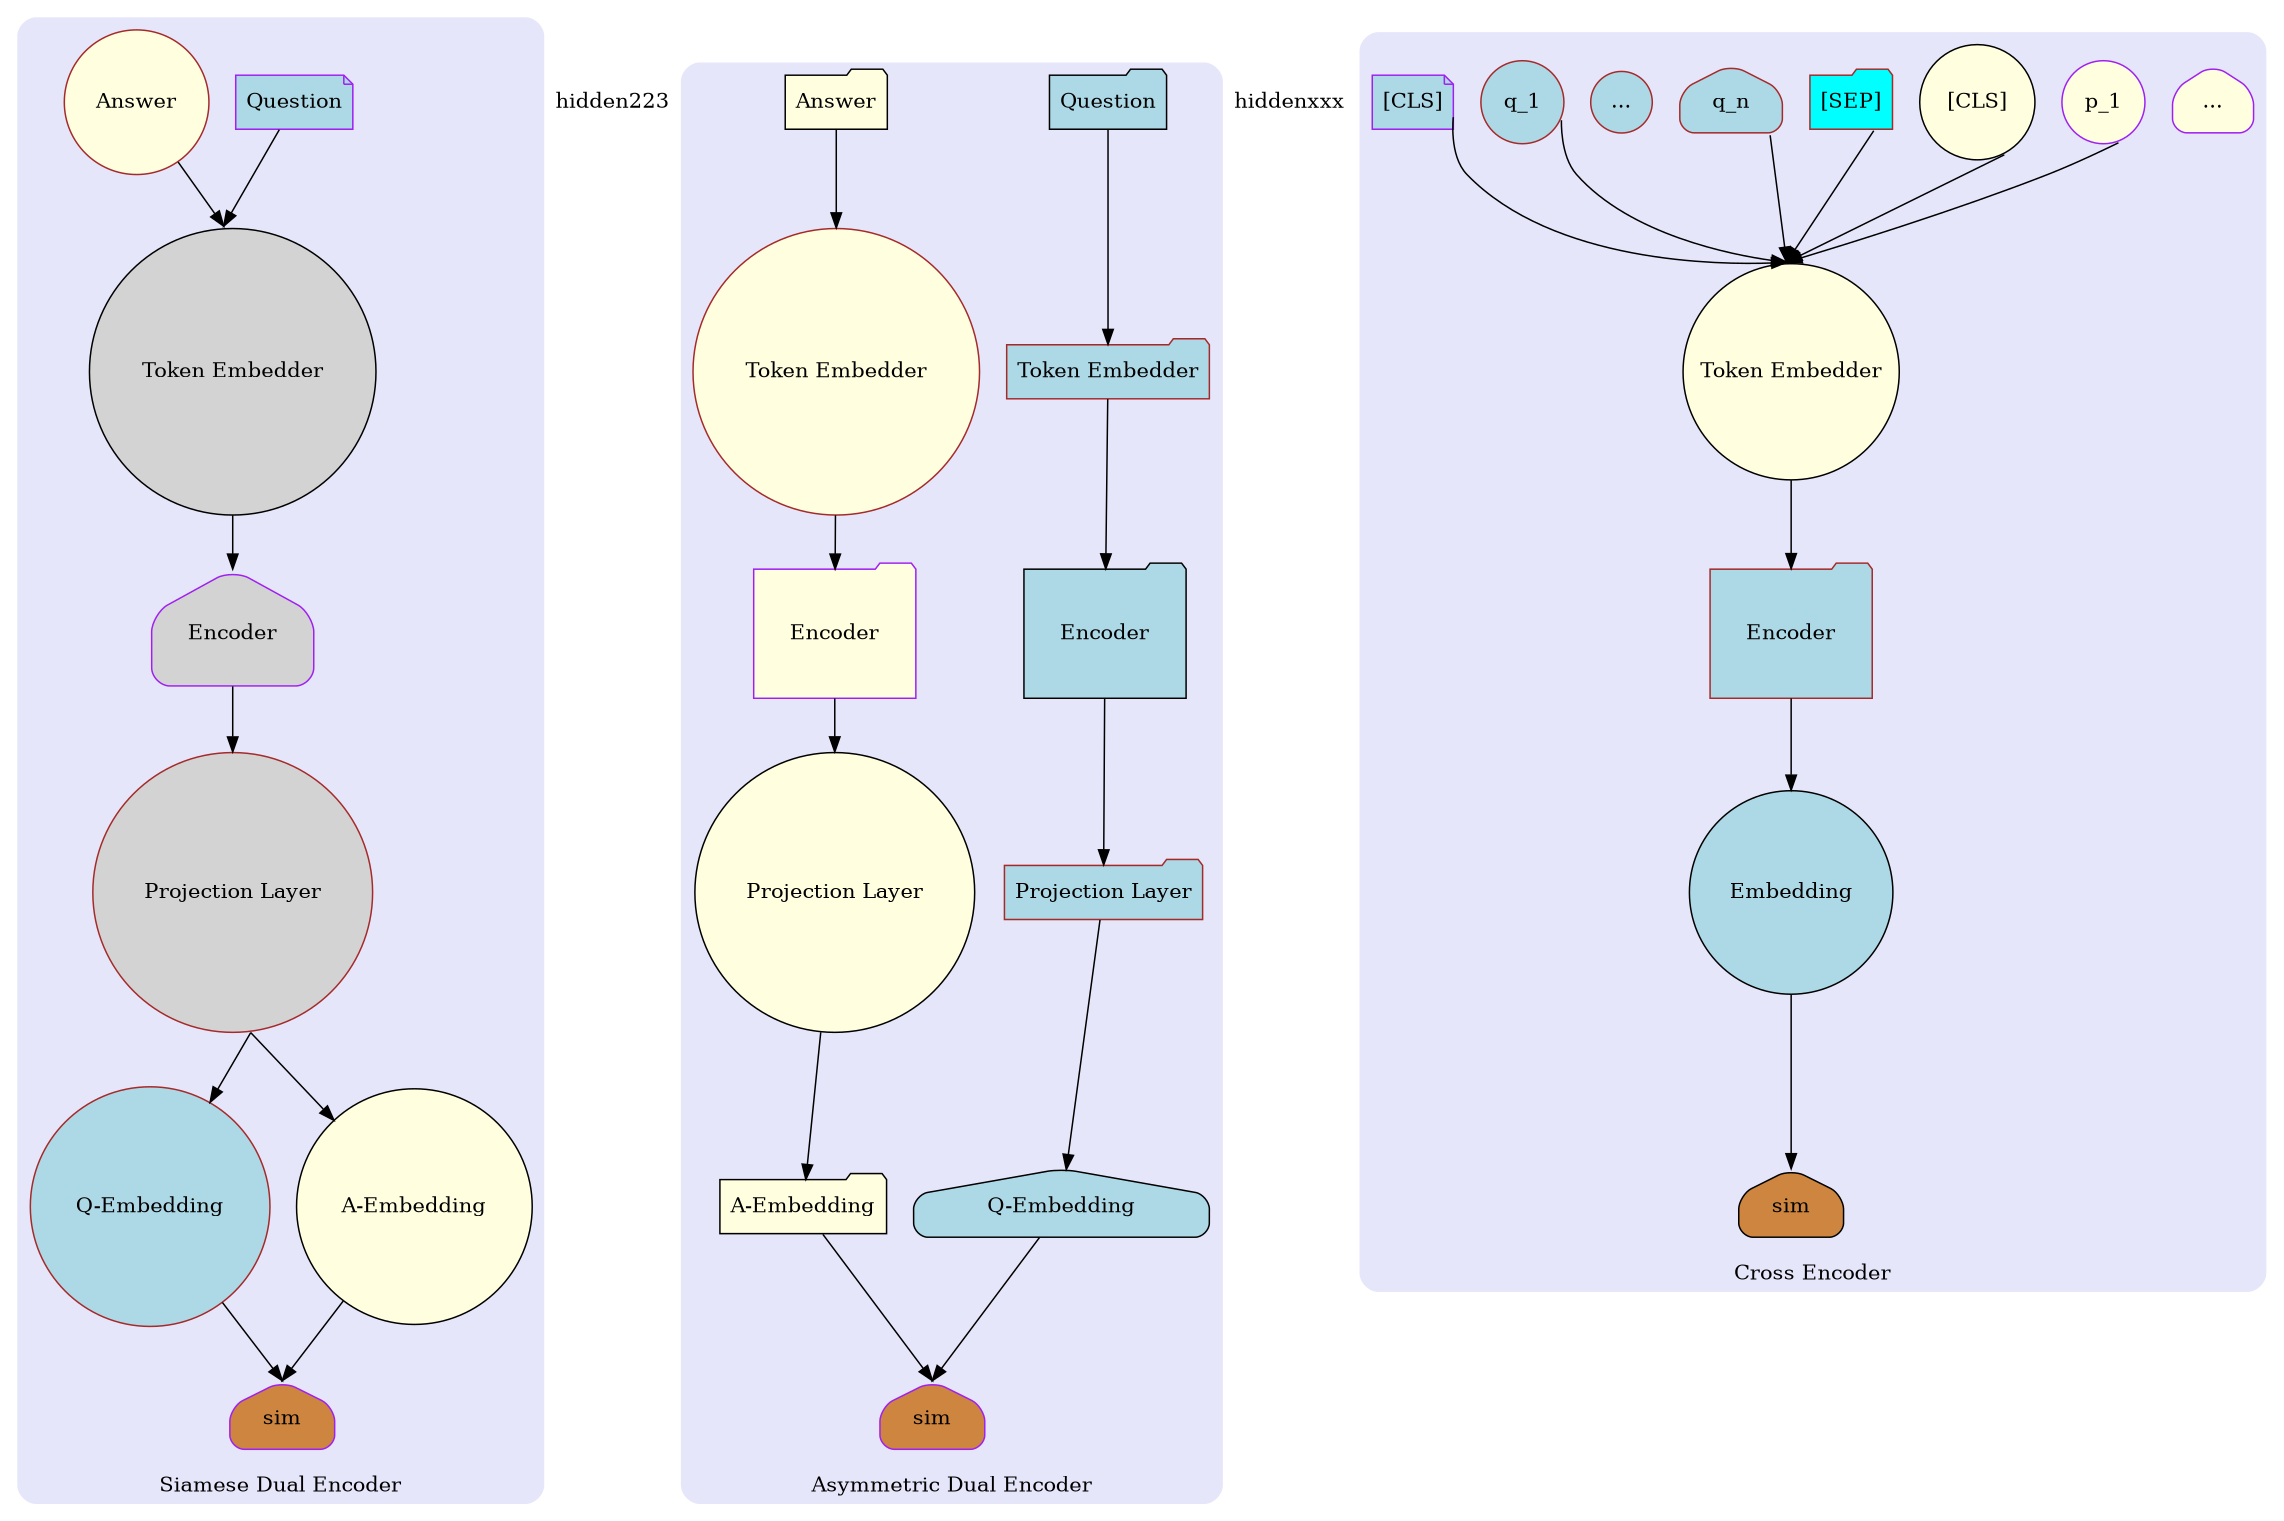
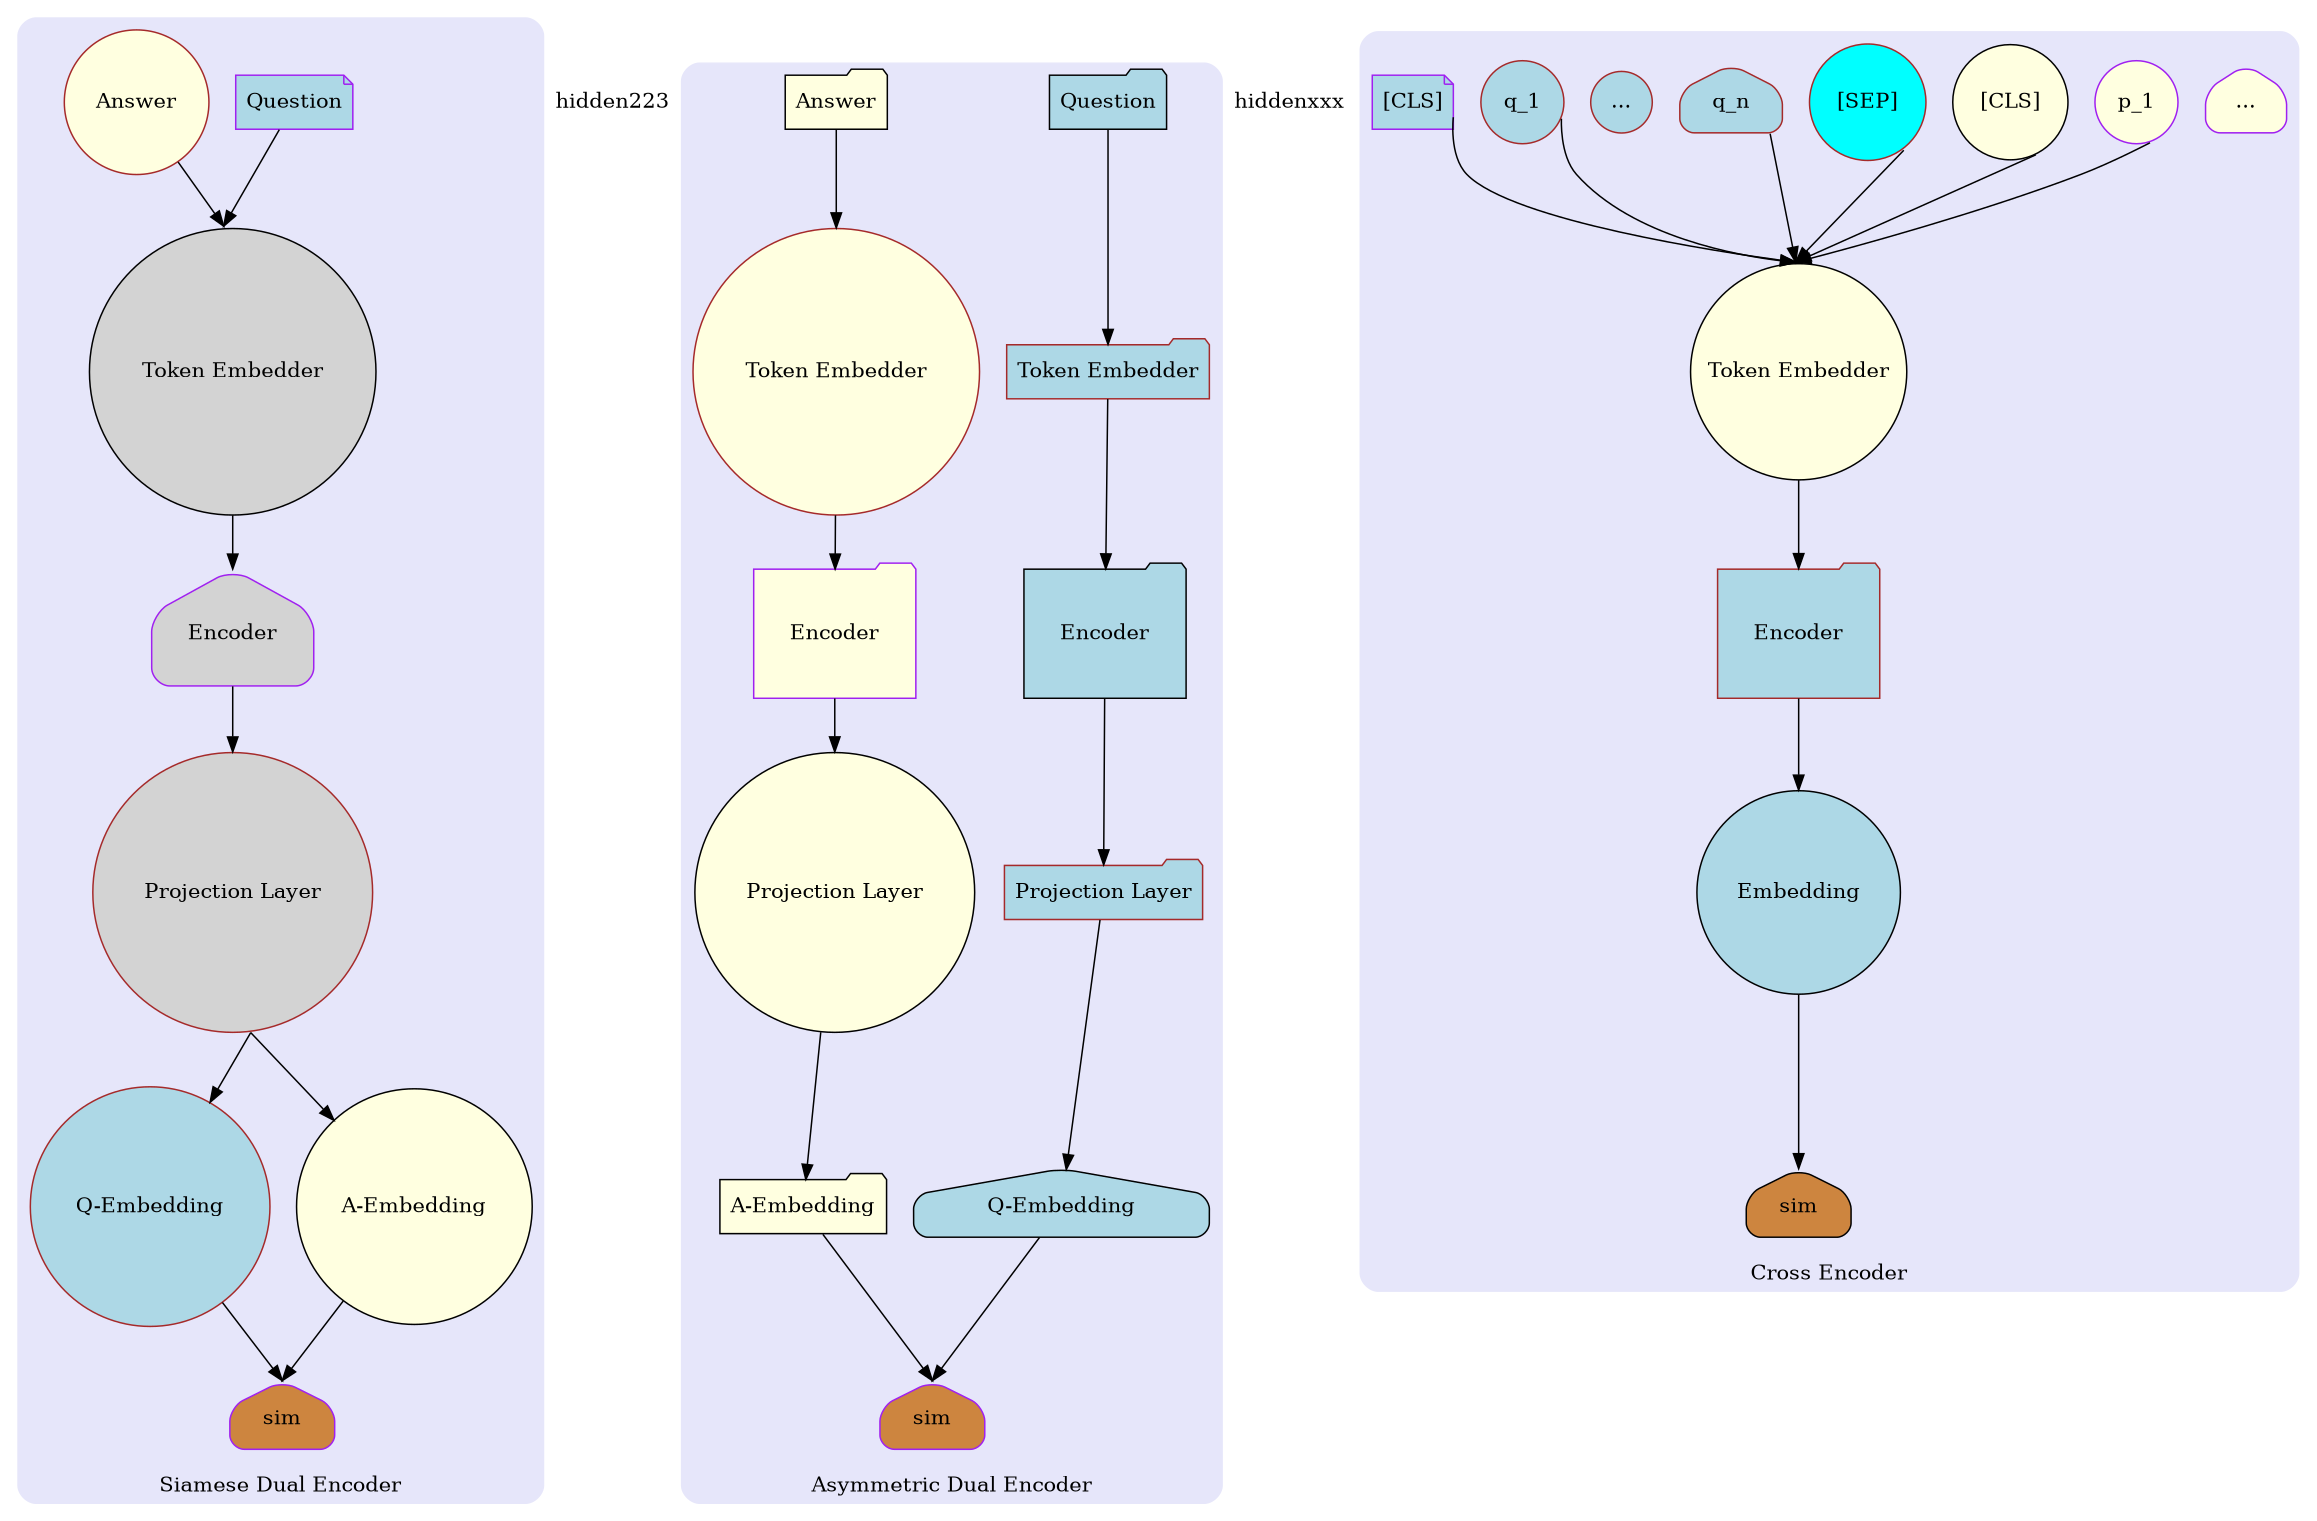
(1851, 102) -> (1868, 102)
